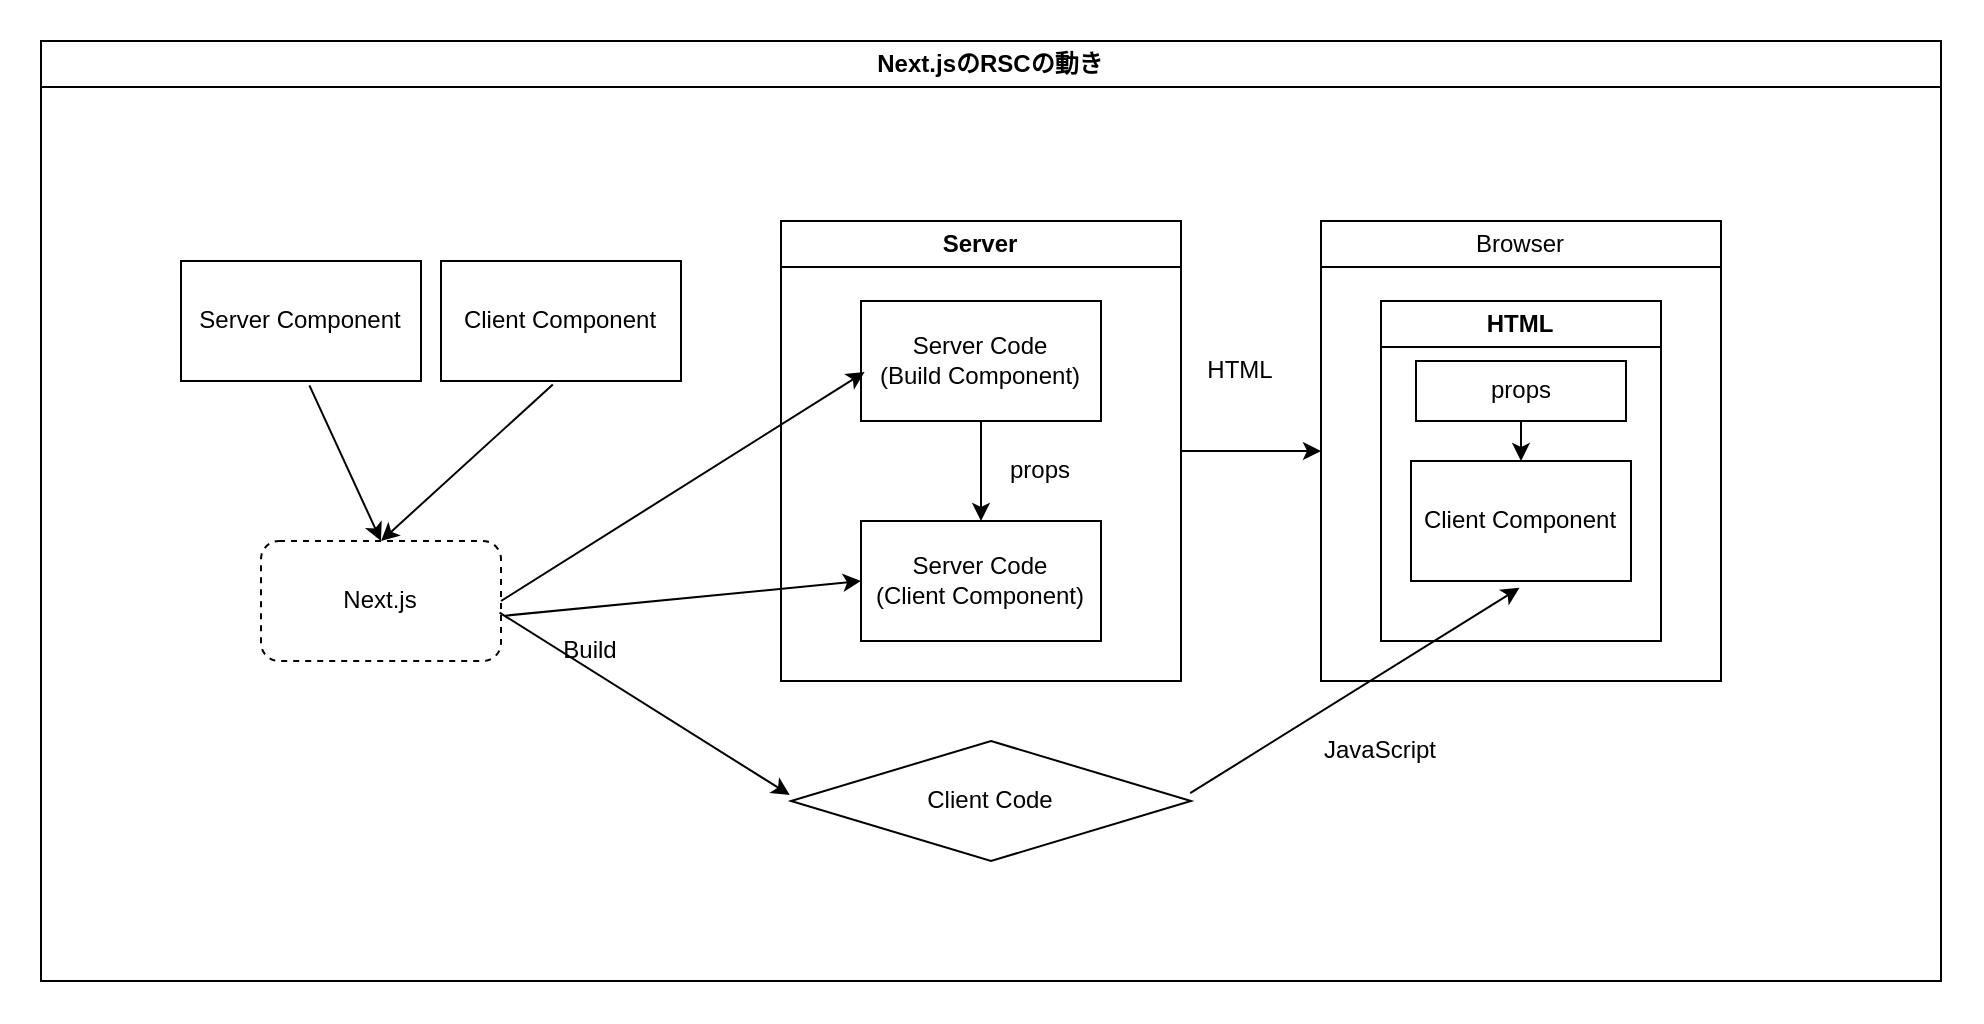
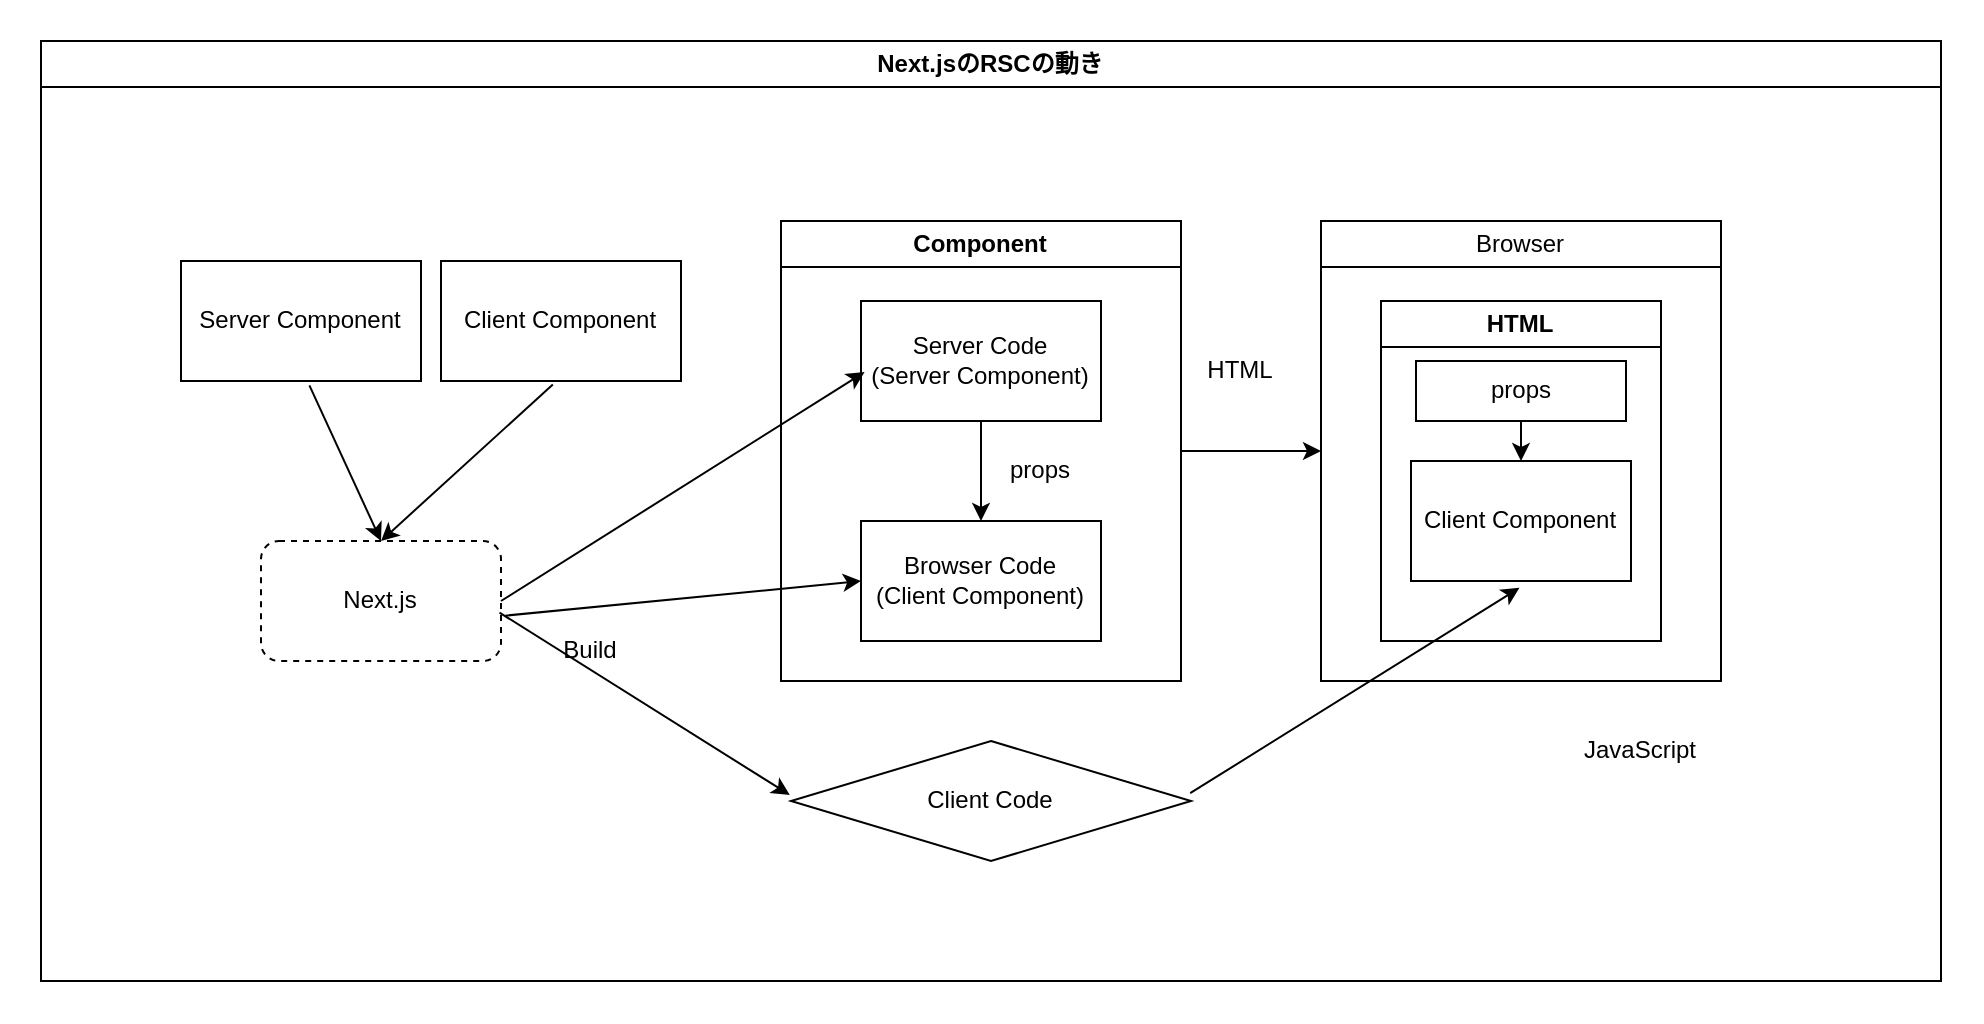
(981, 245) -> (981, 245)
(981, 361) -> (981, 361)
(981, 581) -> (981, 581)
(1381, 751) -> (1641, 751)
